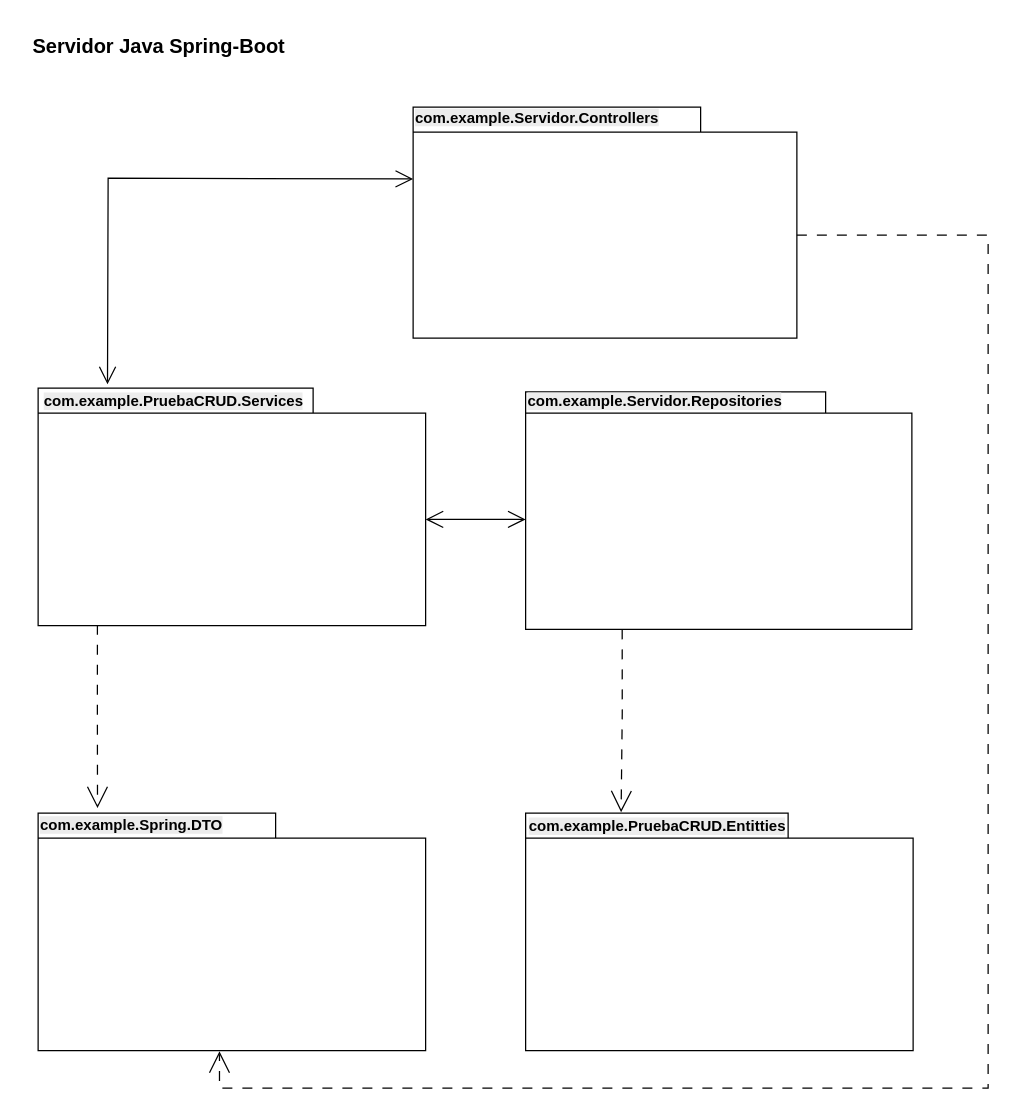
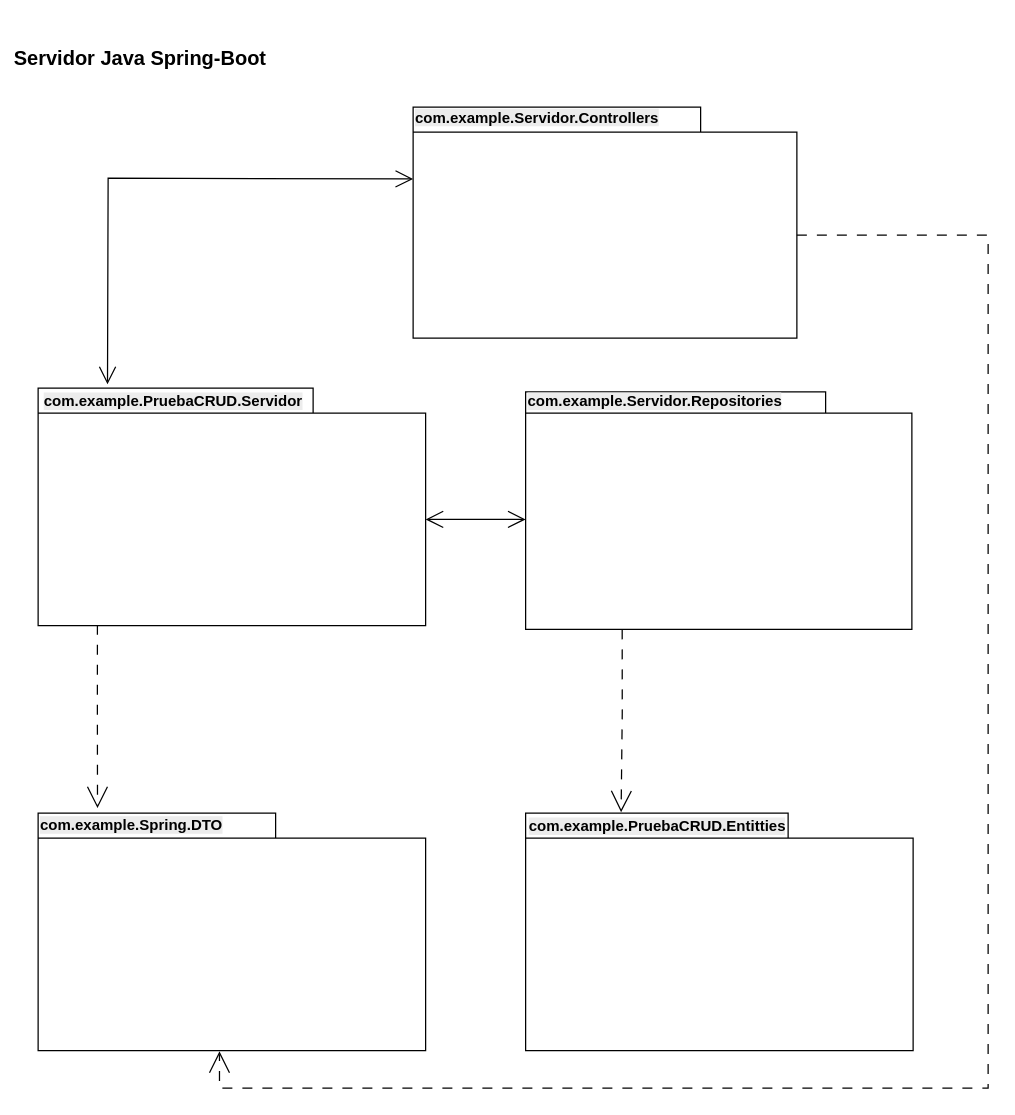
(169, 48) -> (151, 60)
(165, 402) -> (165, 402)
